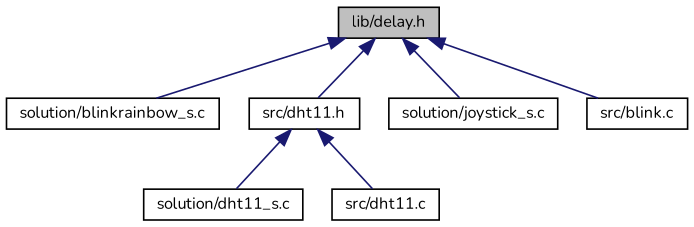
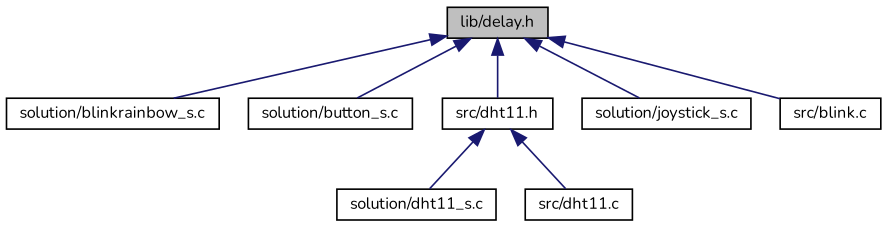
none -> (330, 114)
